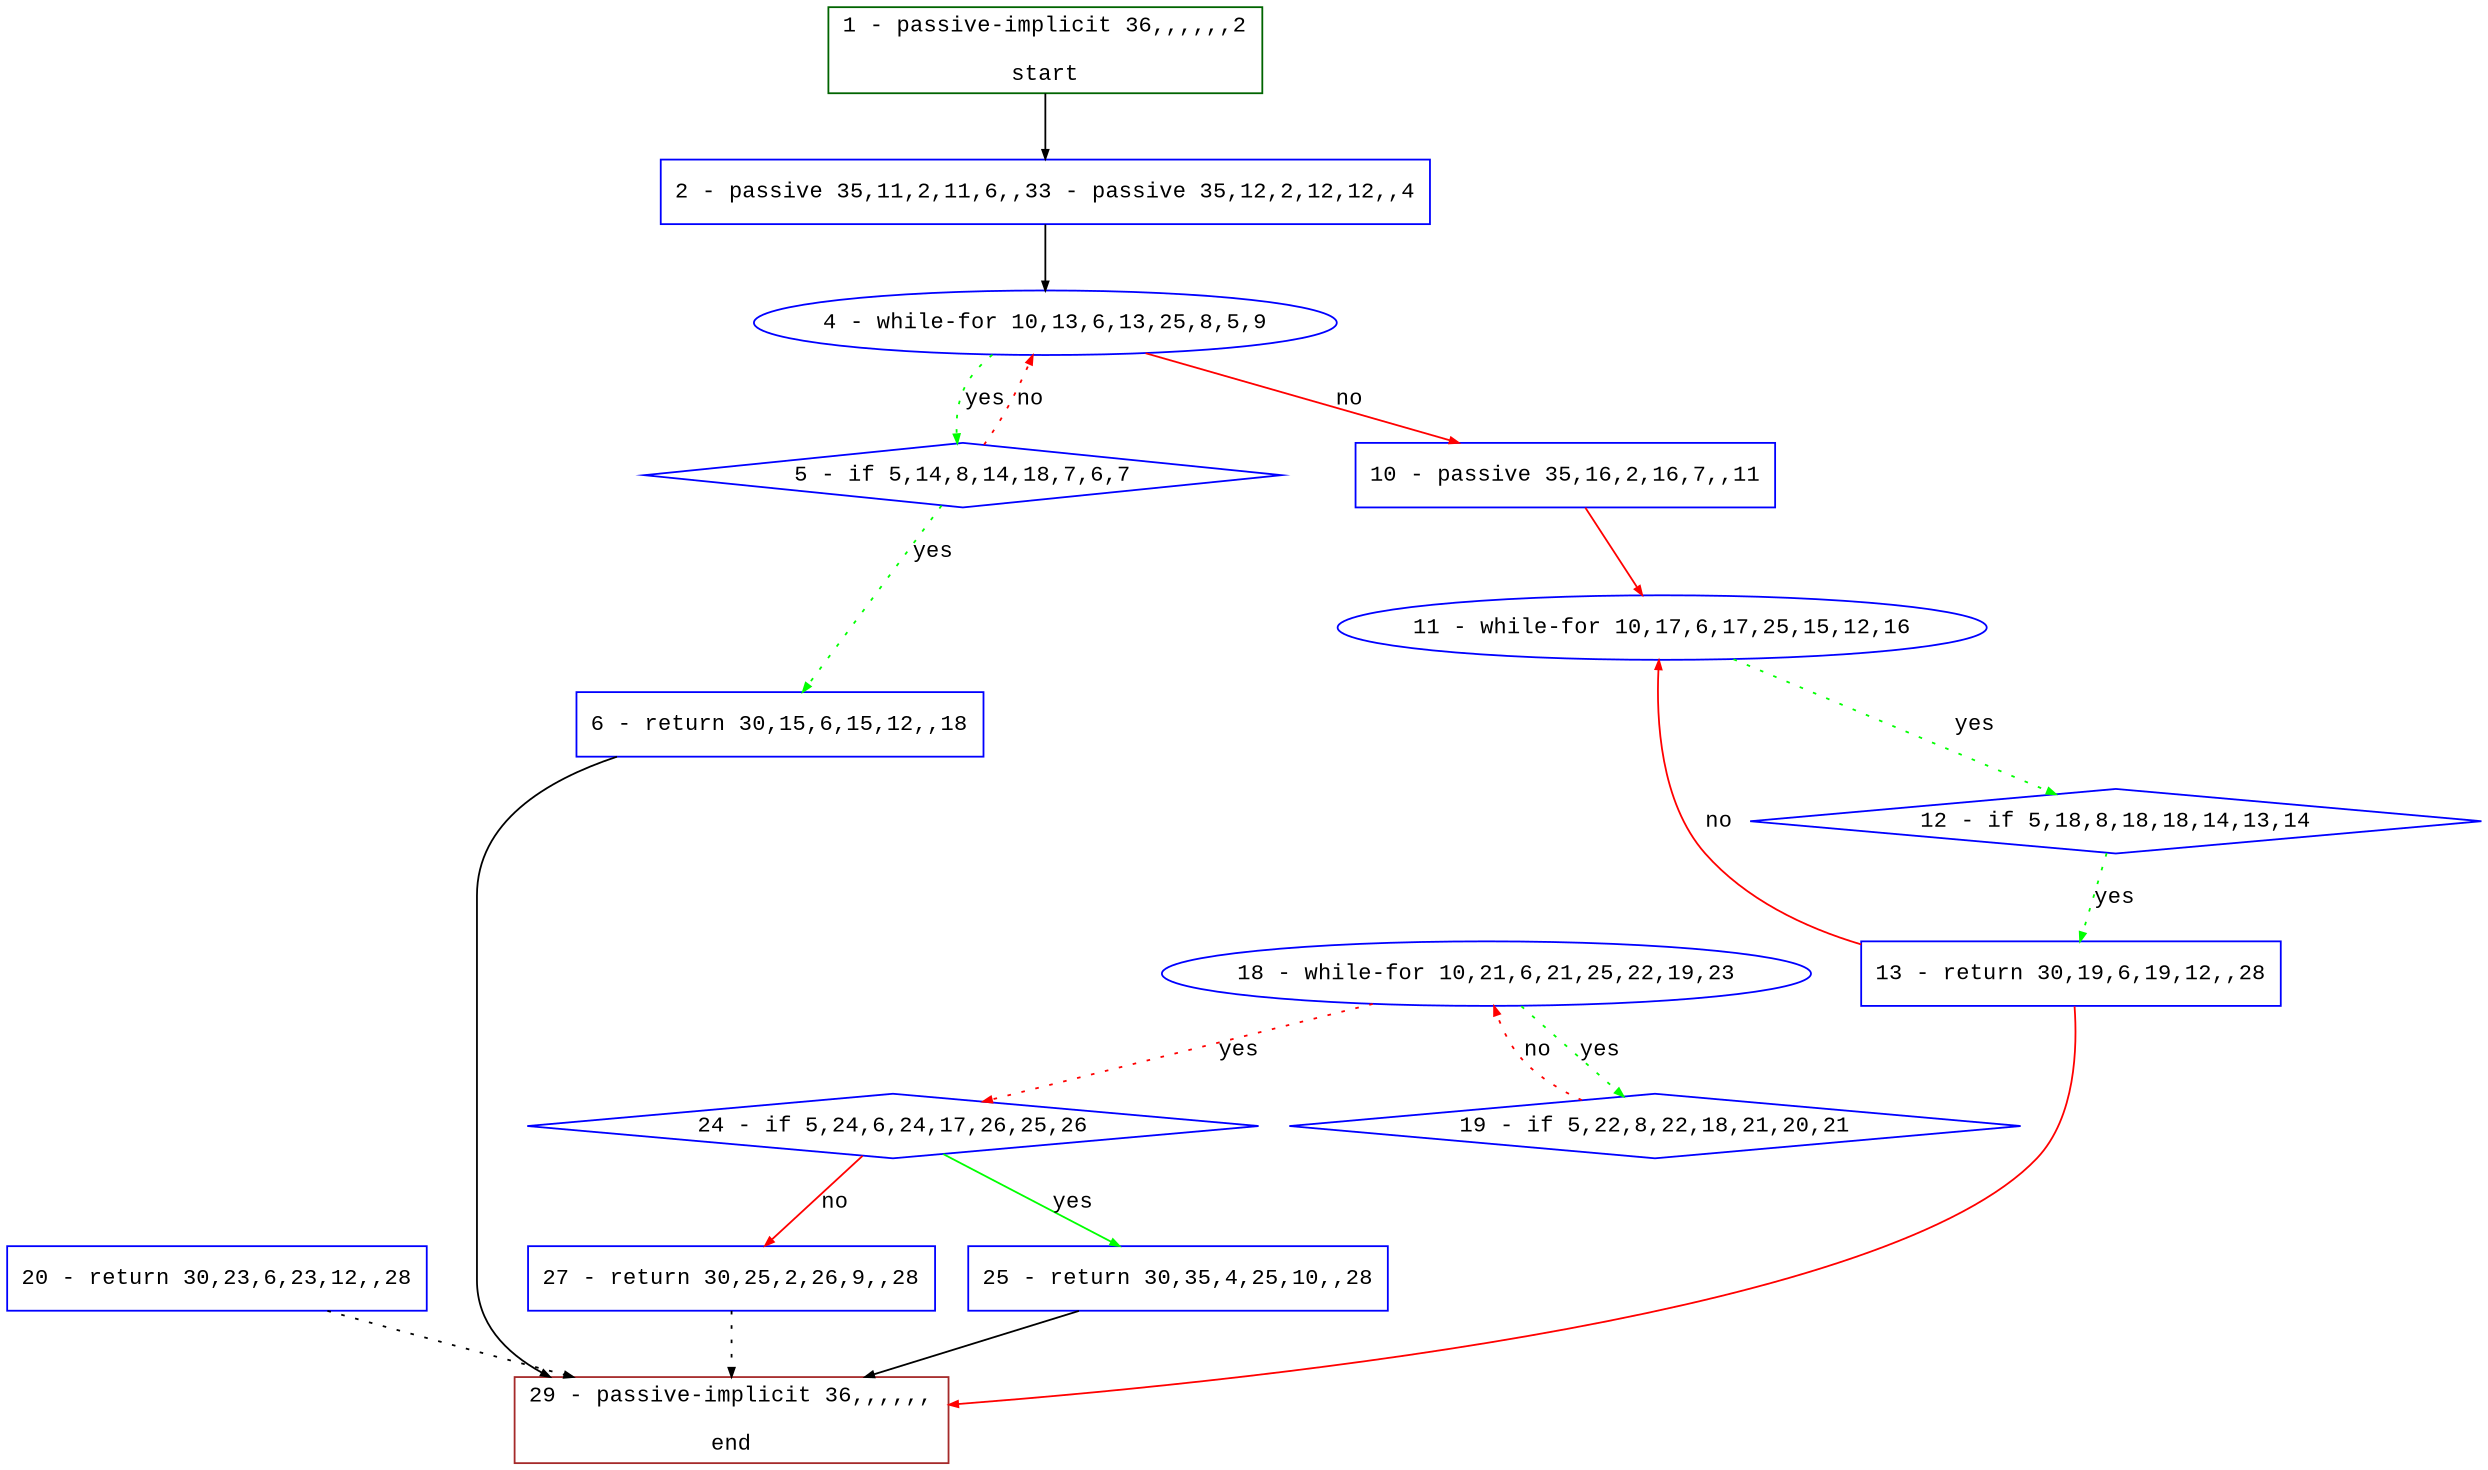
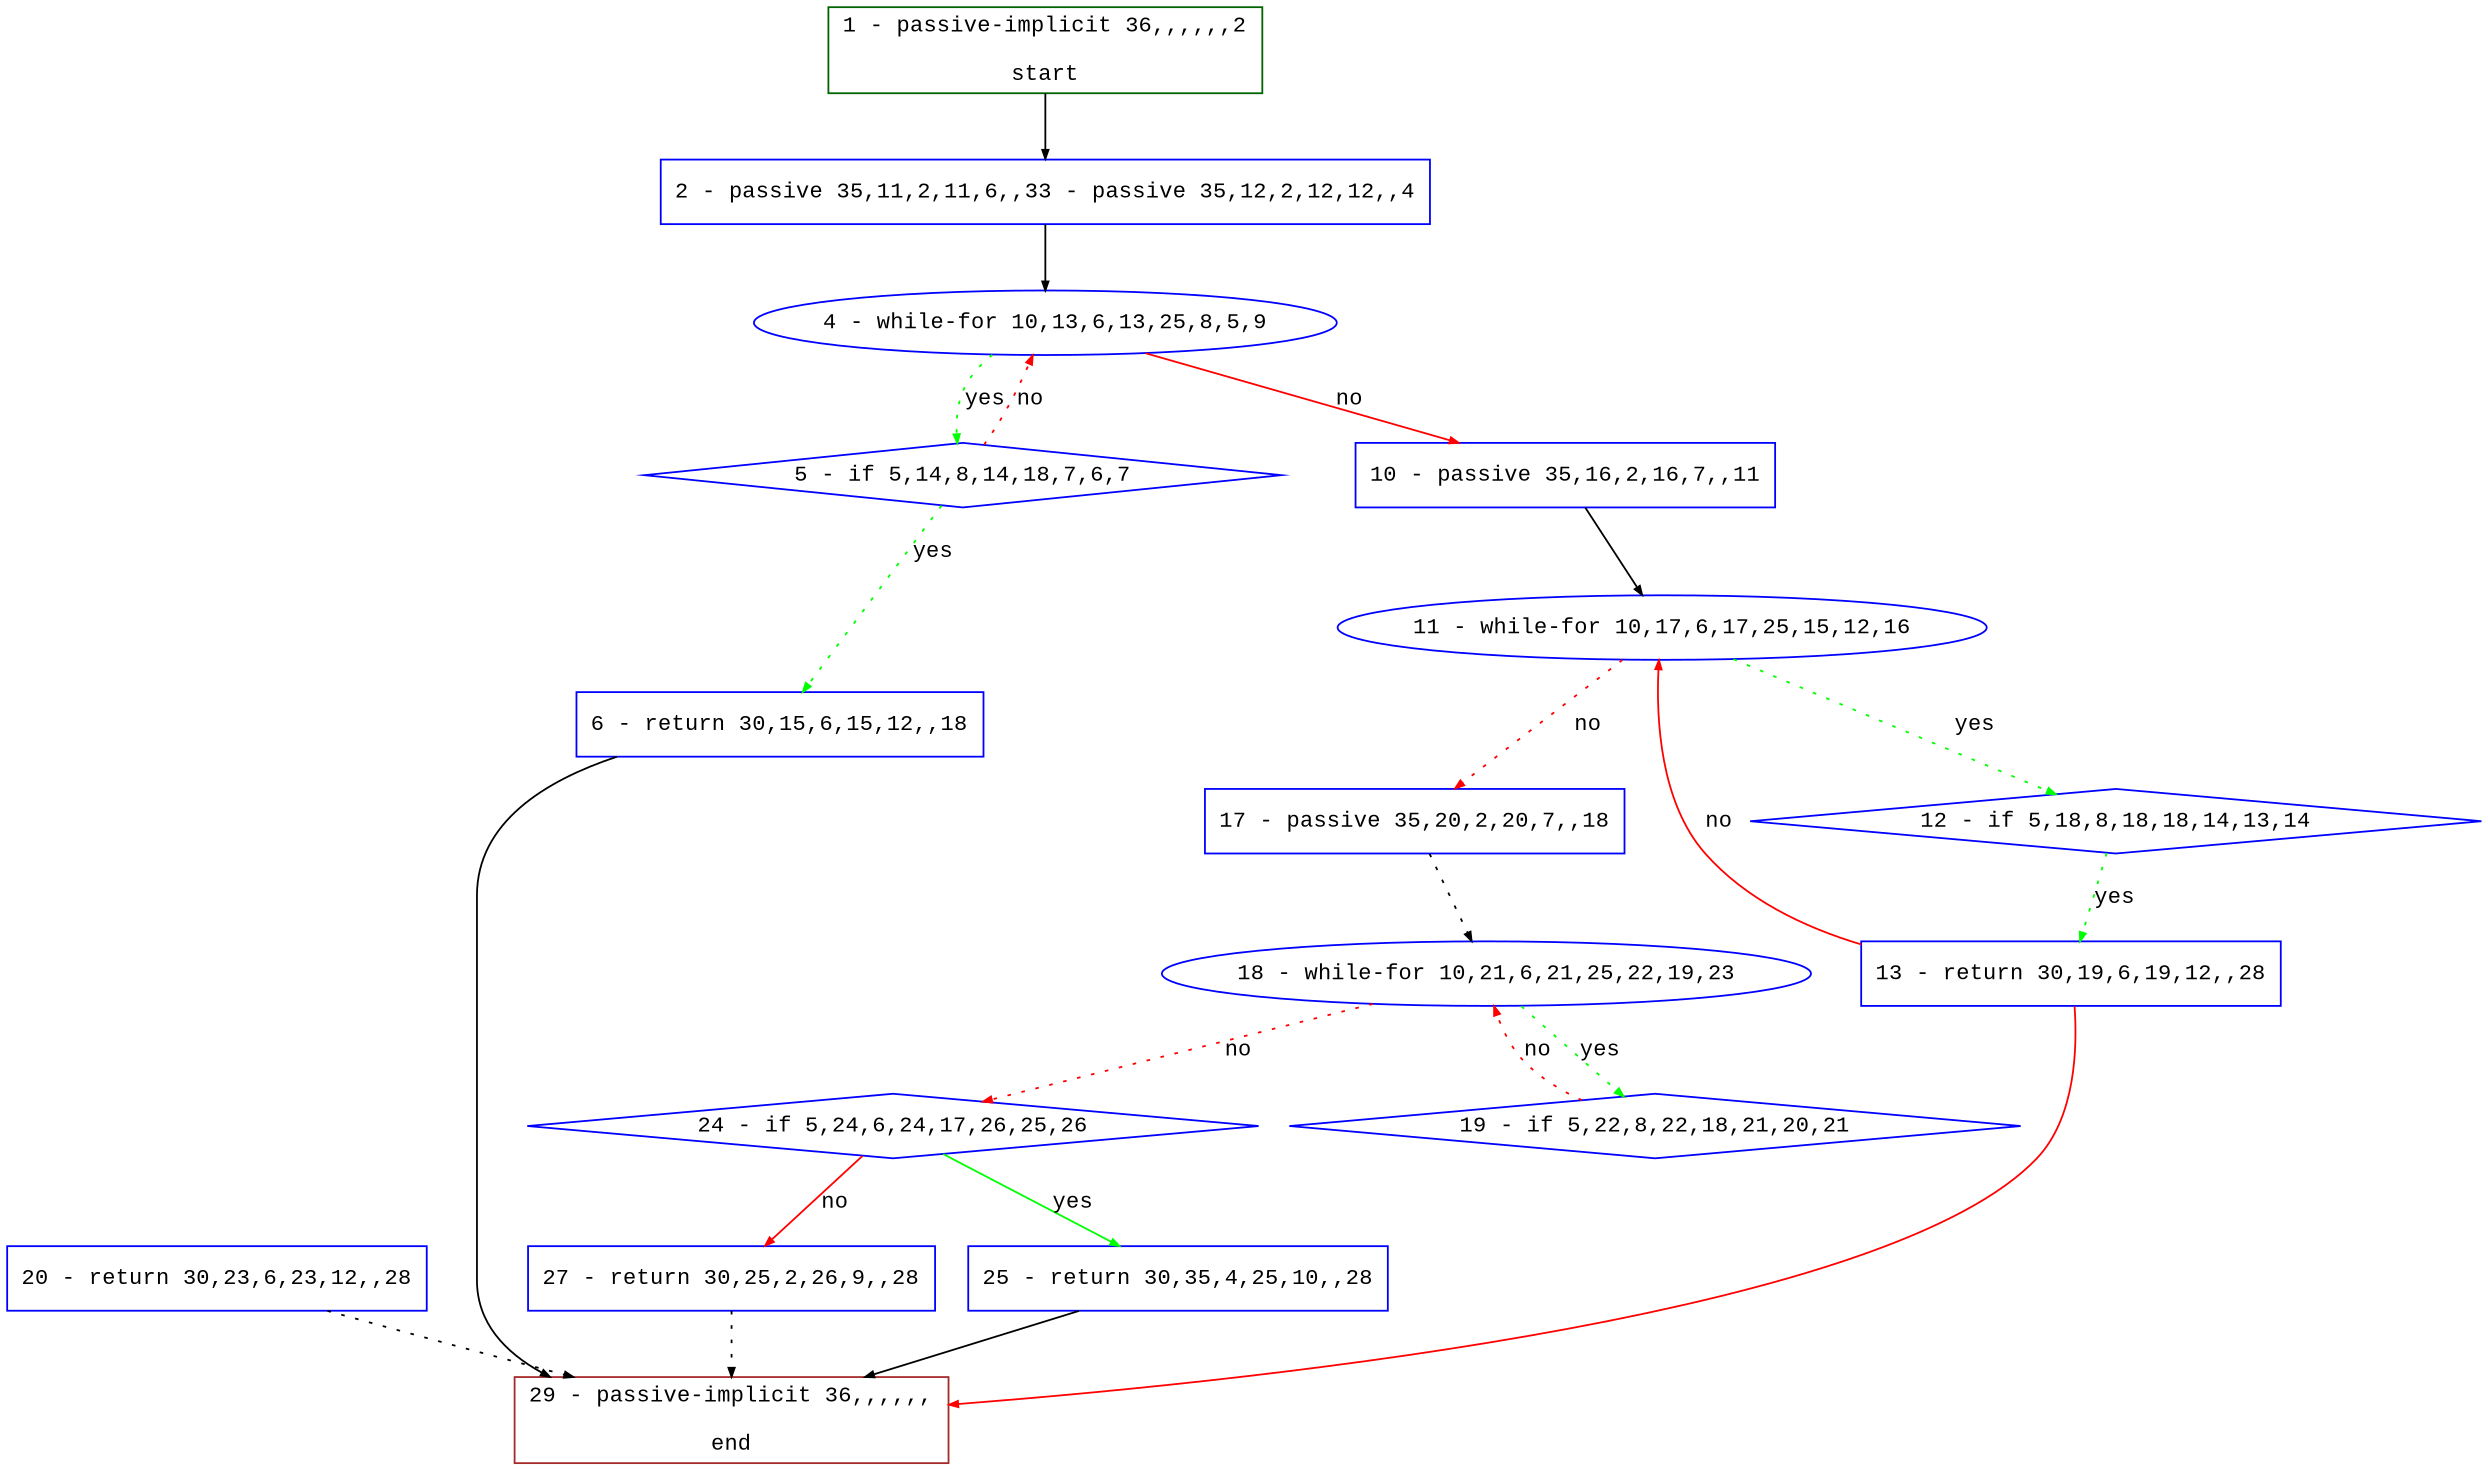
(1611, 547) -> (1611, 547)
none -> (1415, 821)
(1239, 1050) -> (1239, 1050)
